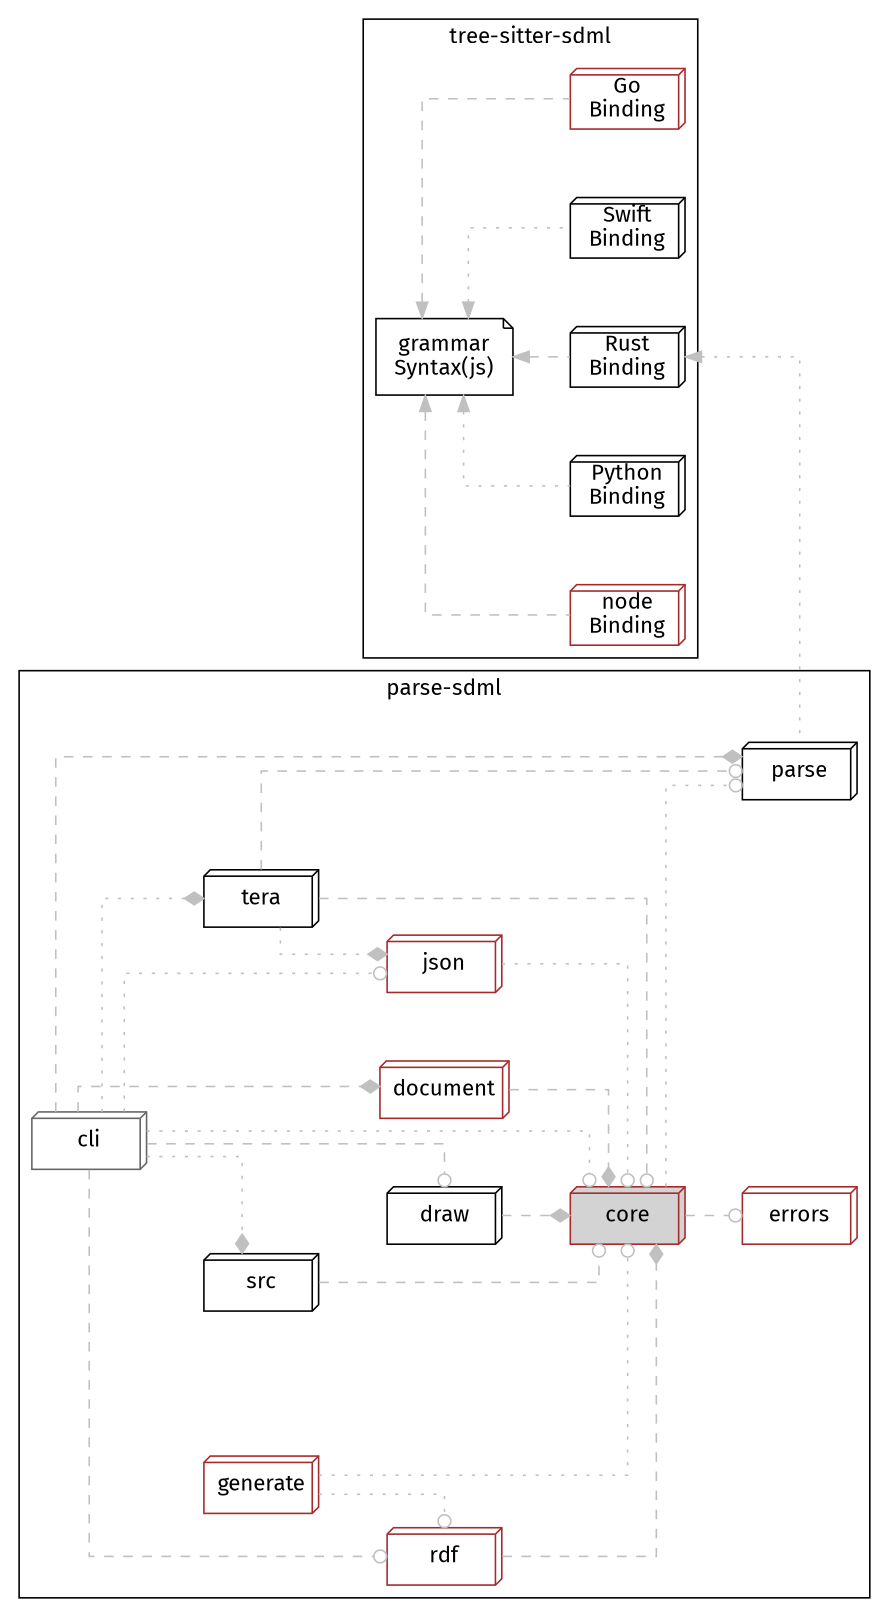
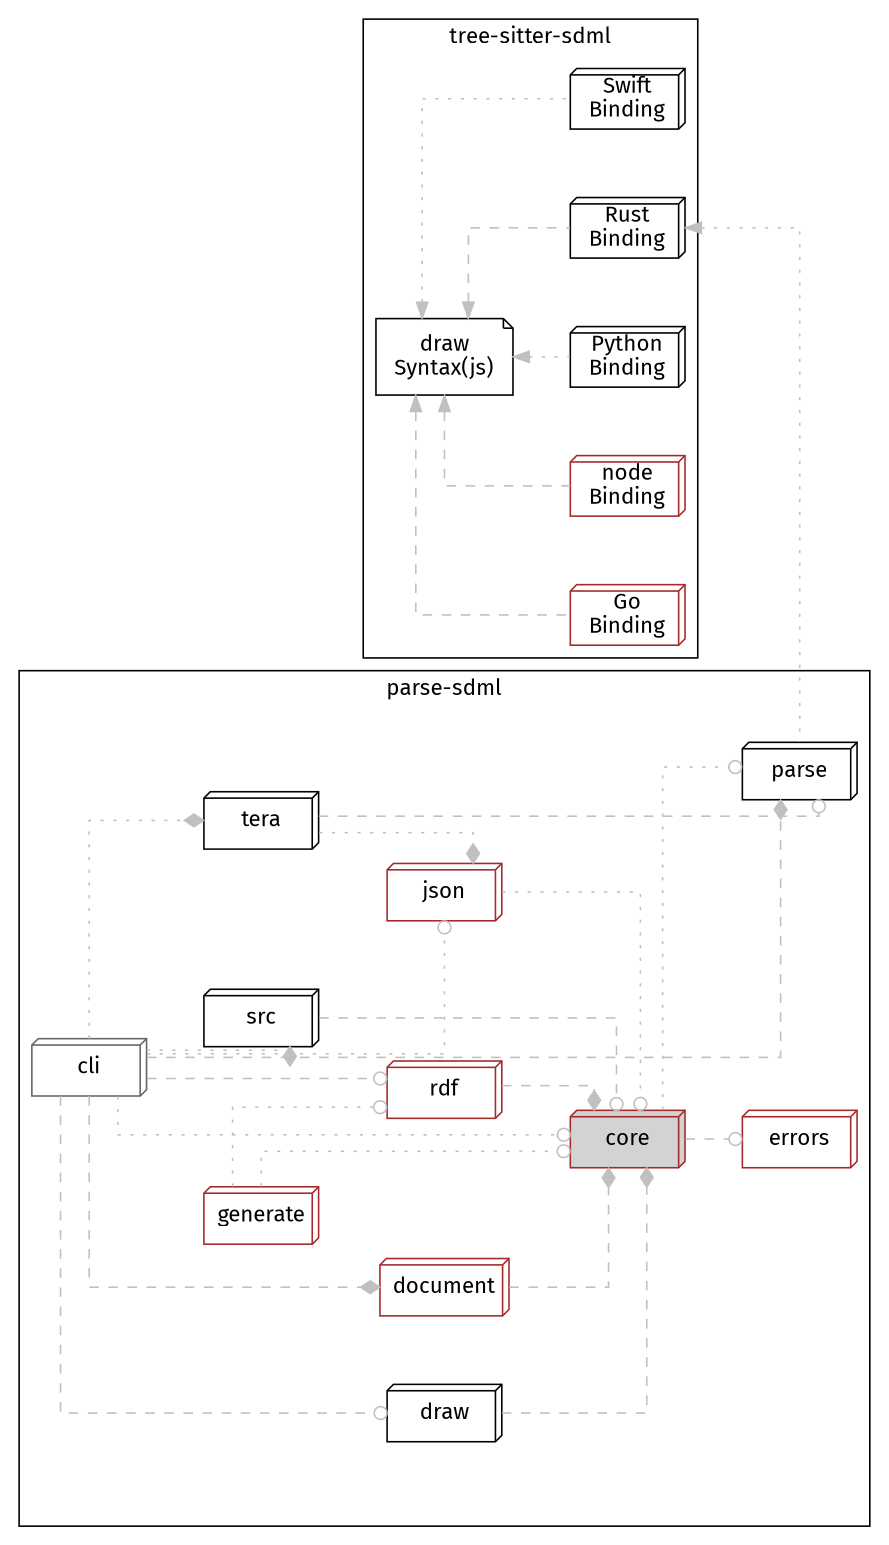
(444, 357) -> (444, 357)
(621, 898) -> none
